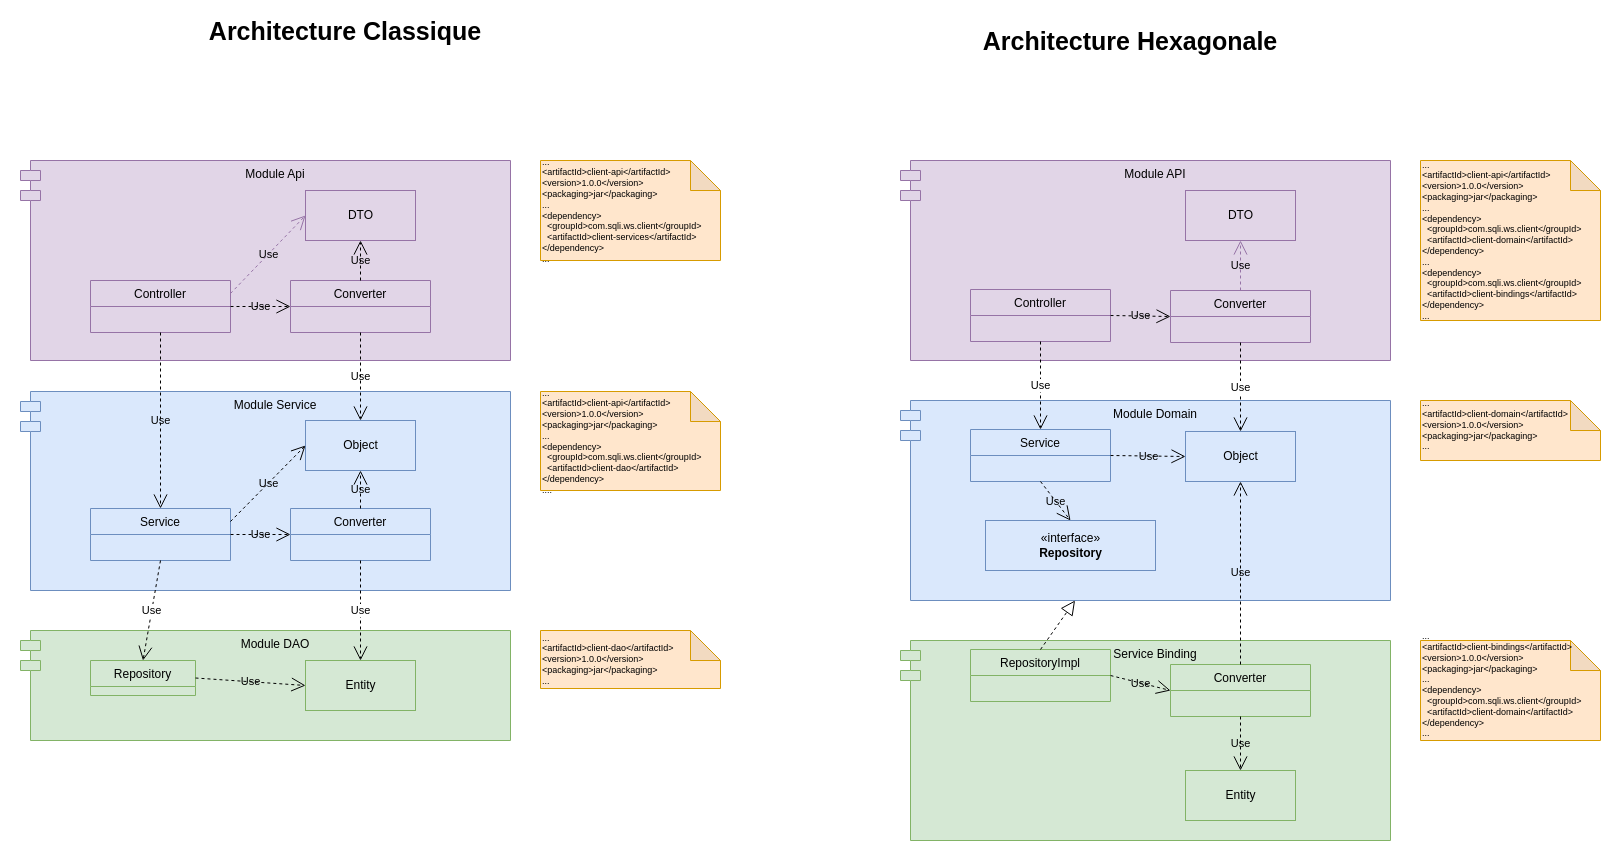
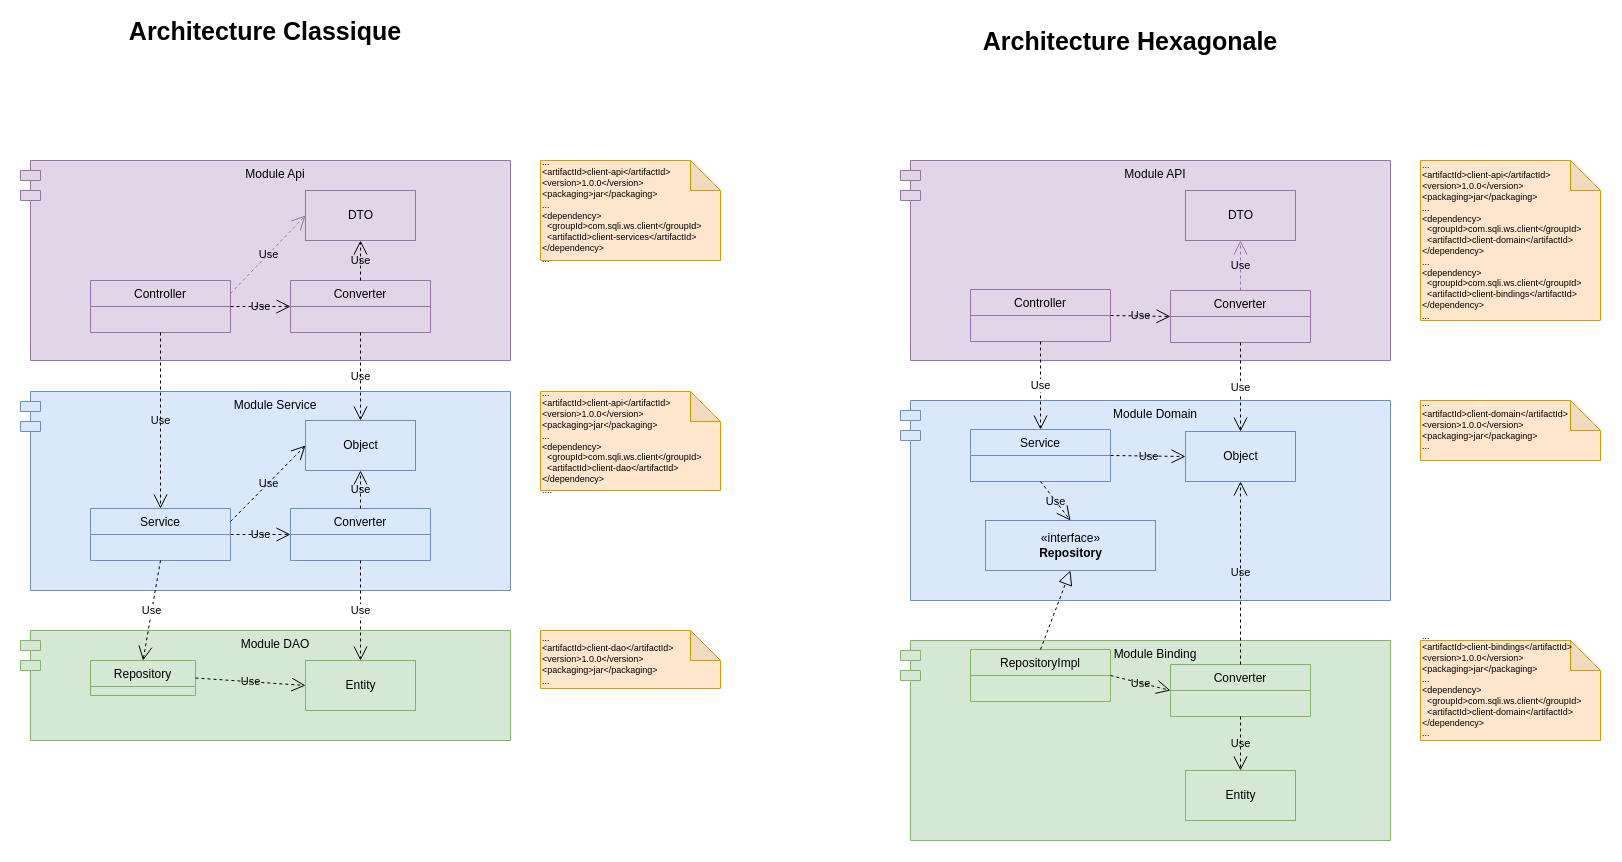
(346, 31) -> (266, 31)
(1055, 629) -> (1054, 615)
(1155, 654) -> (1155, 654)
